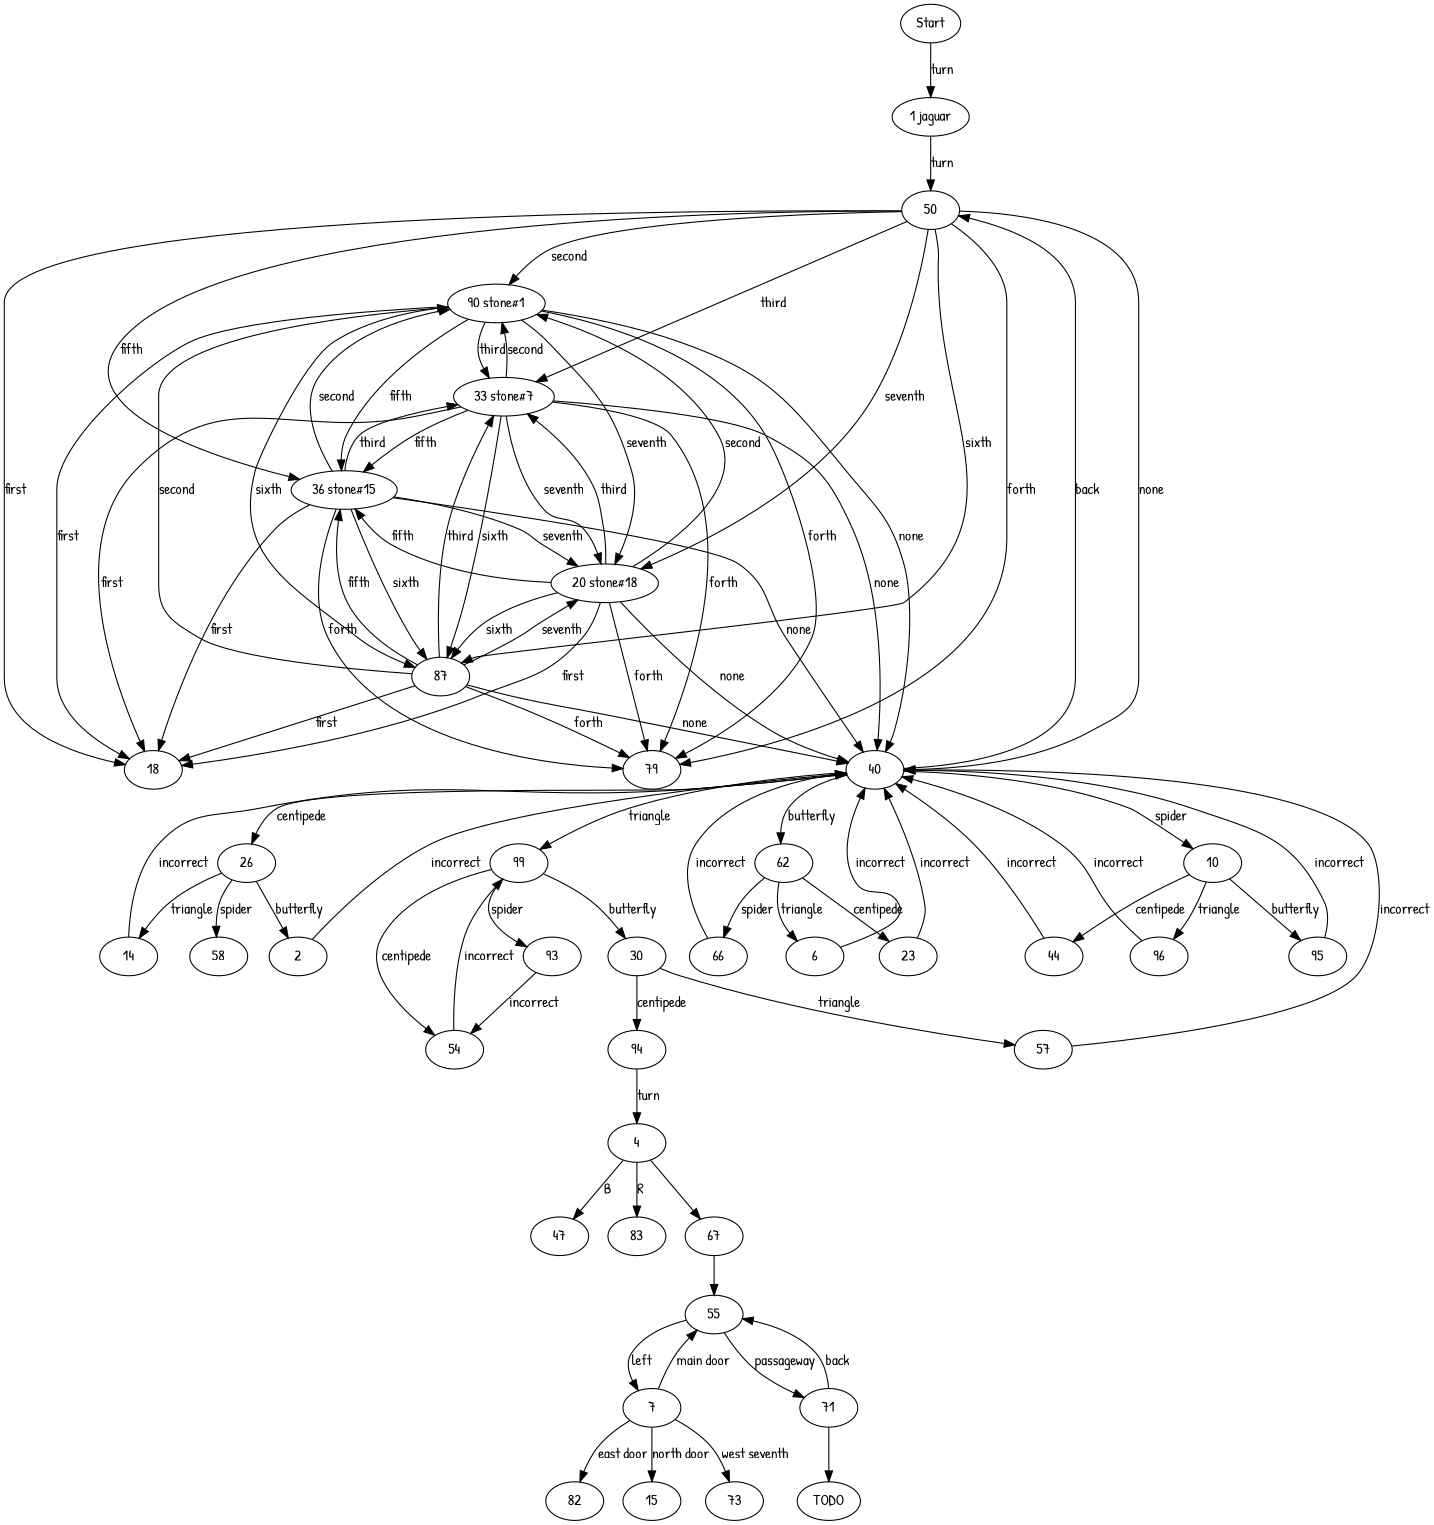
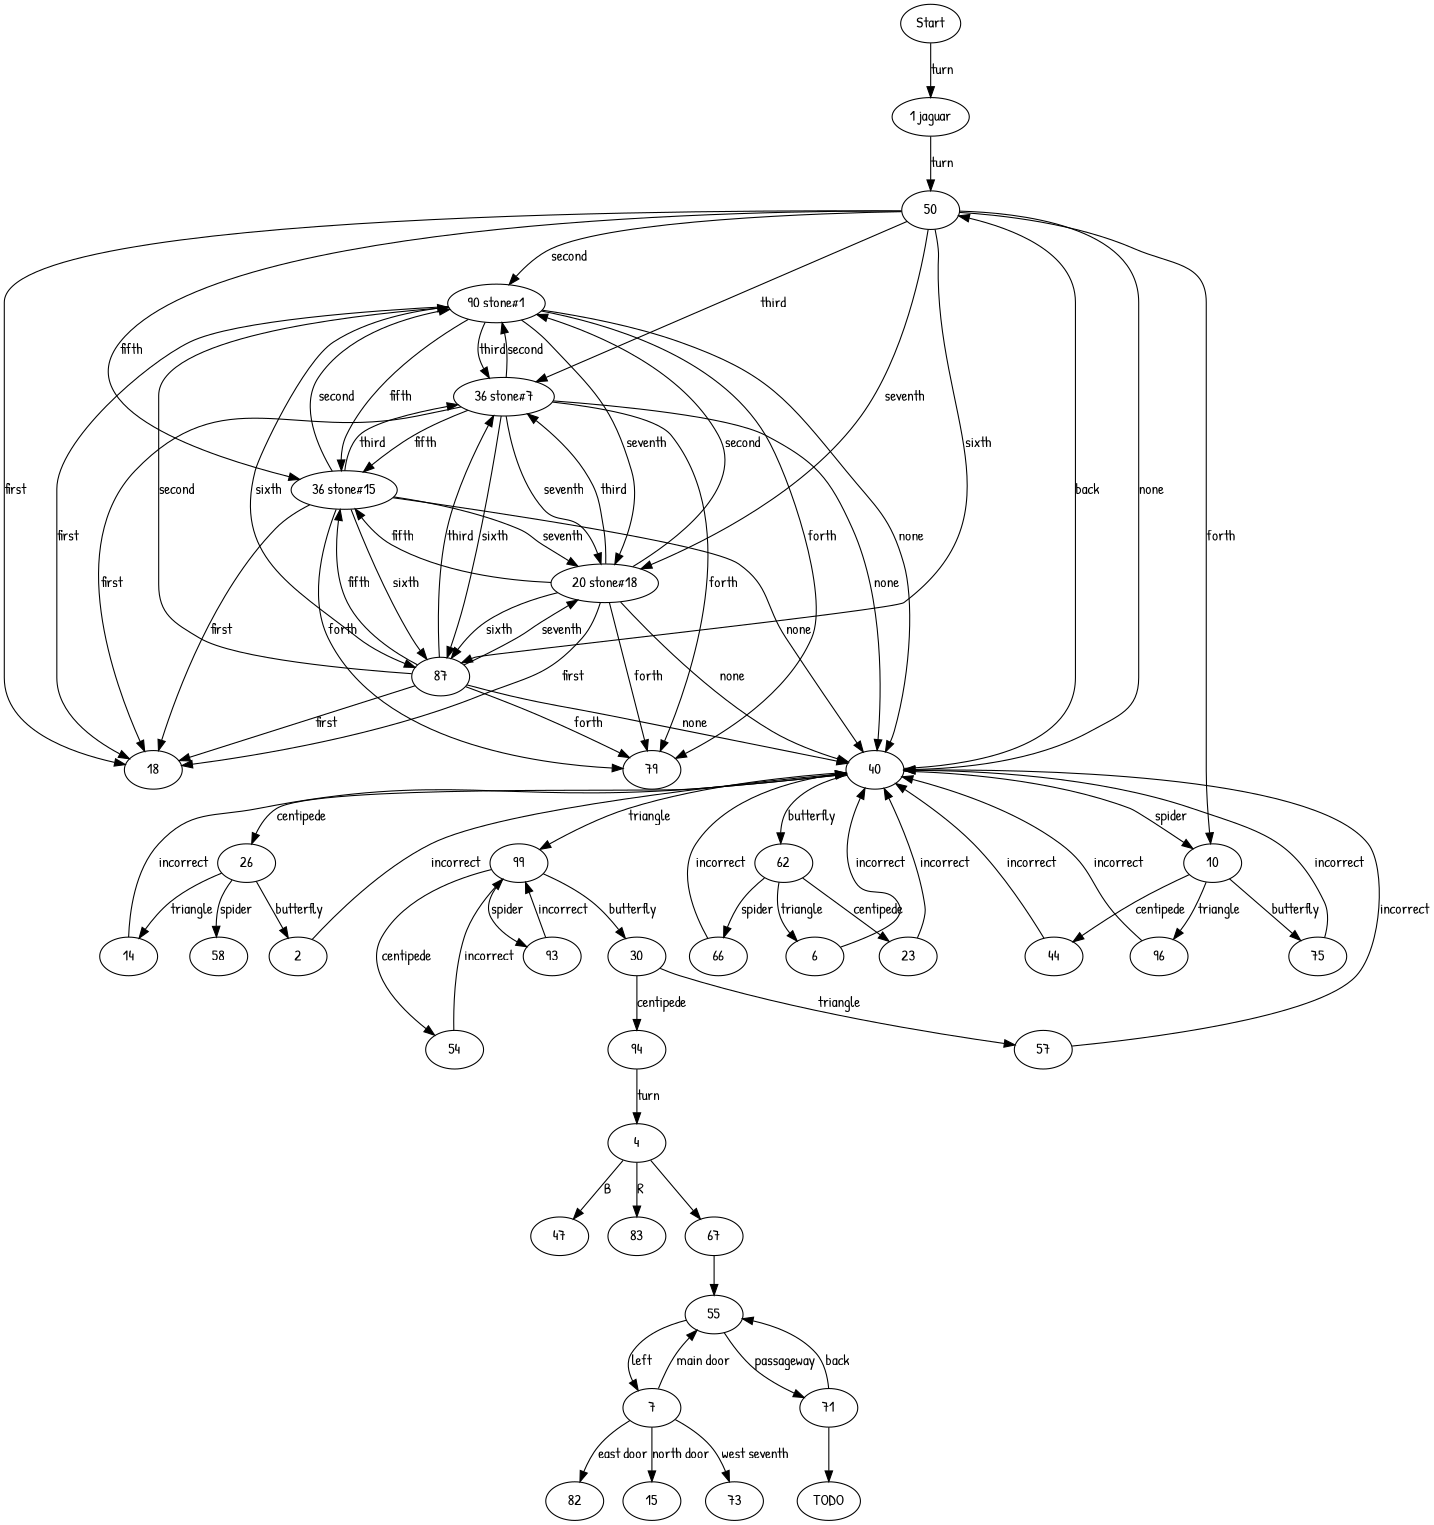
(504, 397) -> (504, 397)
(999, 578) -> (1206, 429)
(1318, 956) -> (1318, 956)
(508, 999) -> (537, 915)
